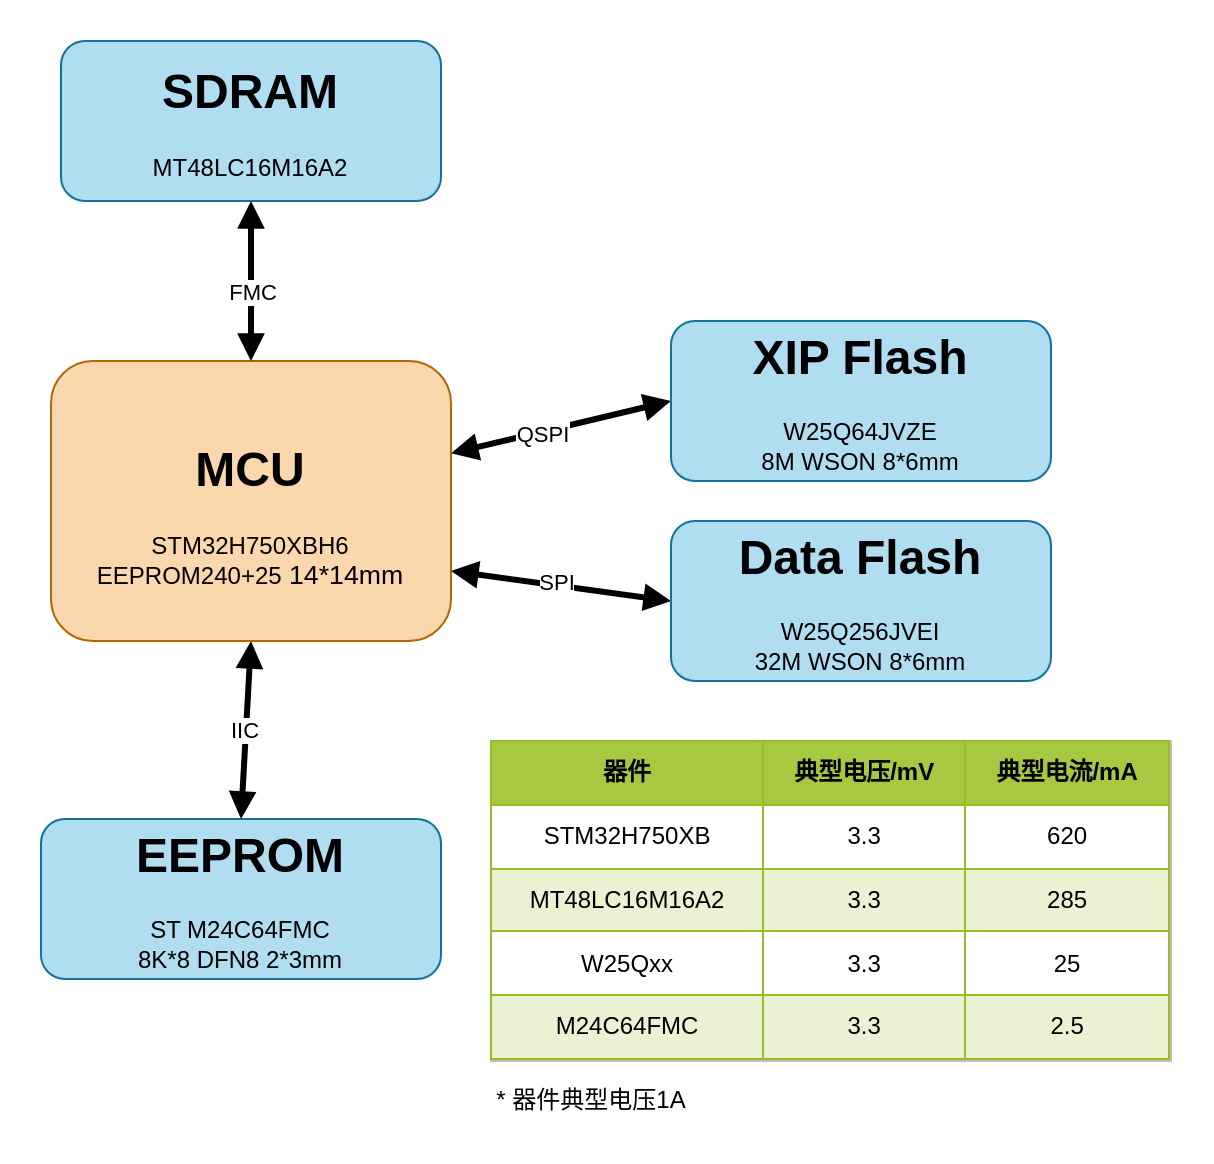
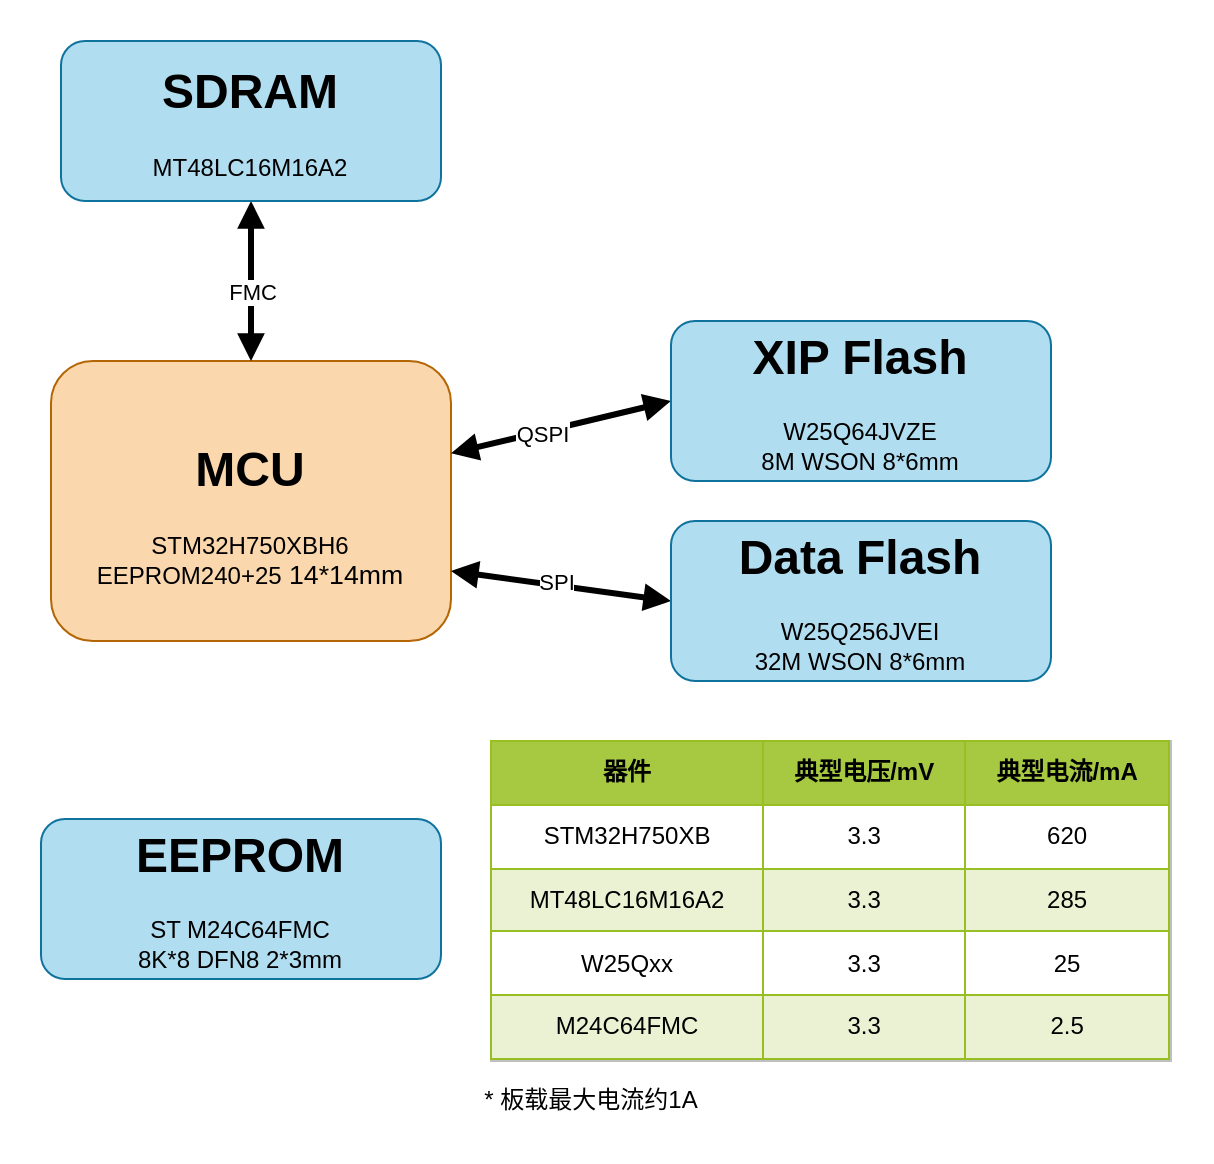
(246, 730) -> none
(592, 1101) -> (592, 1101)
